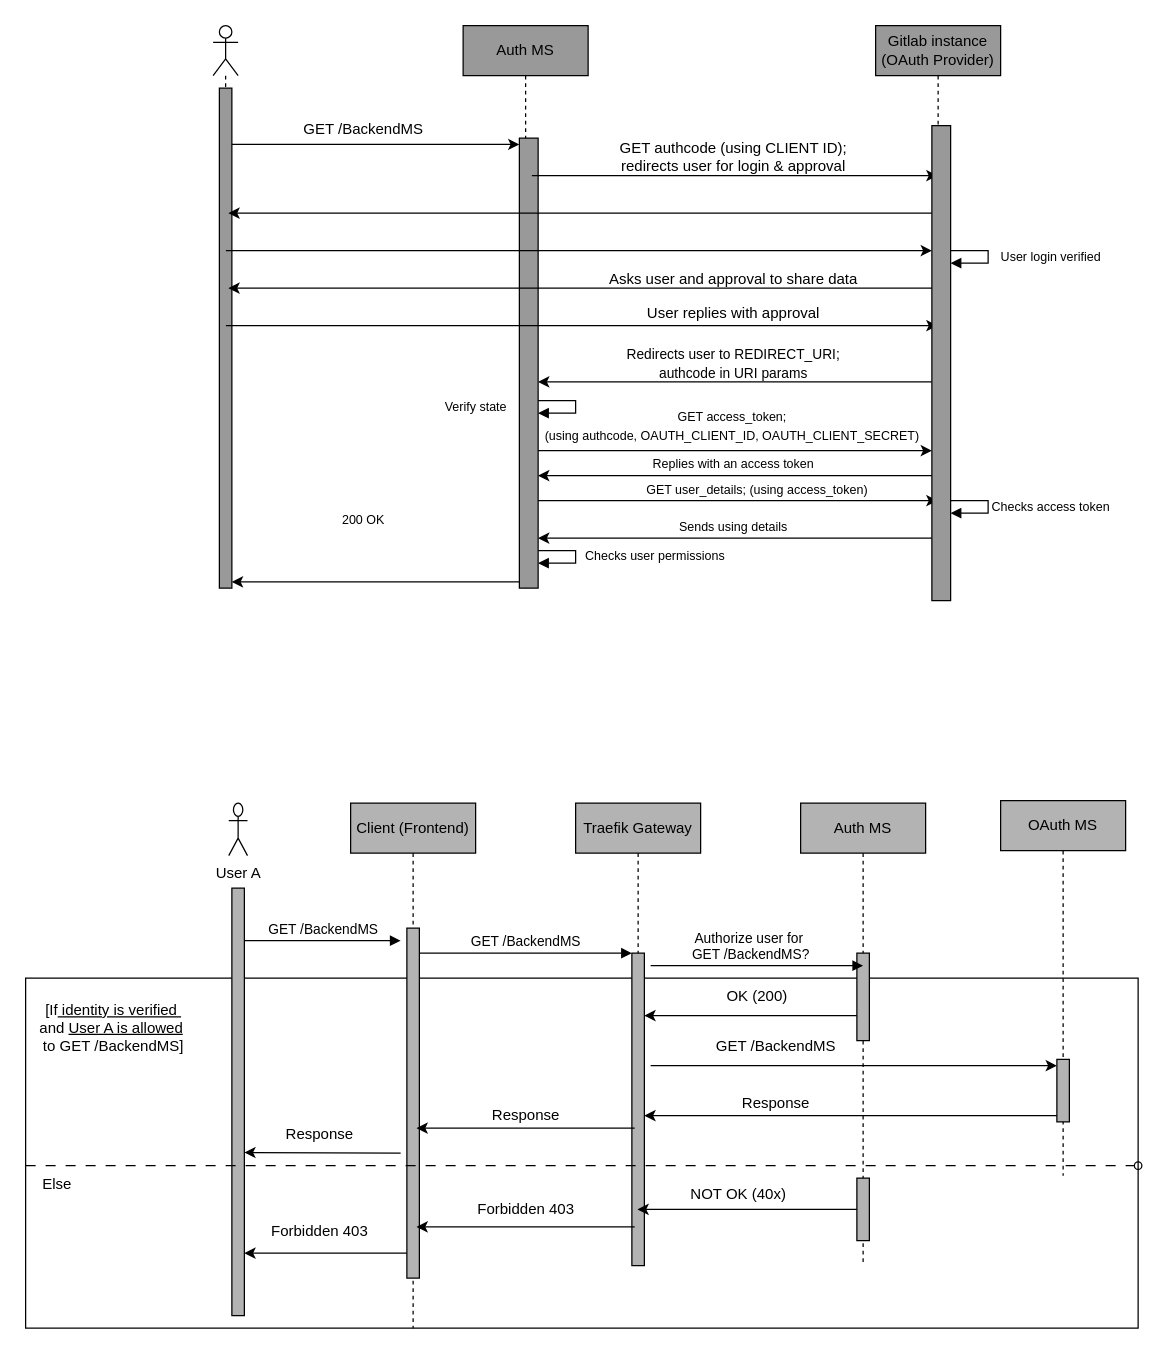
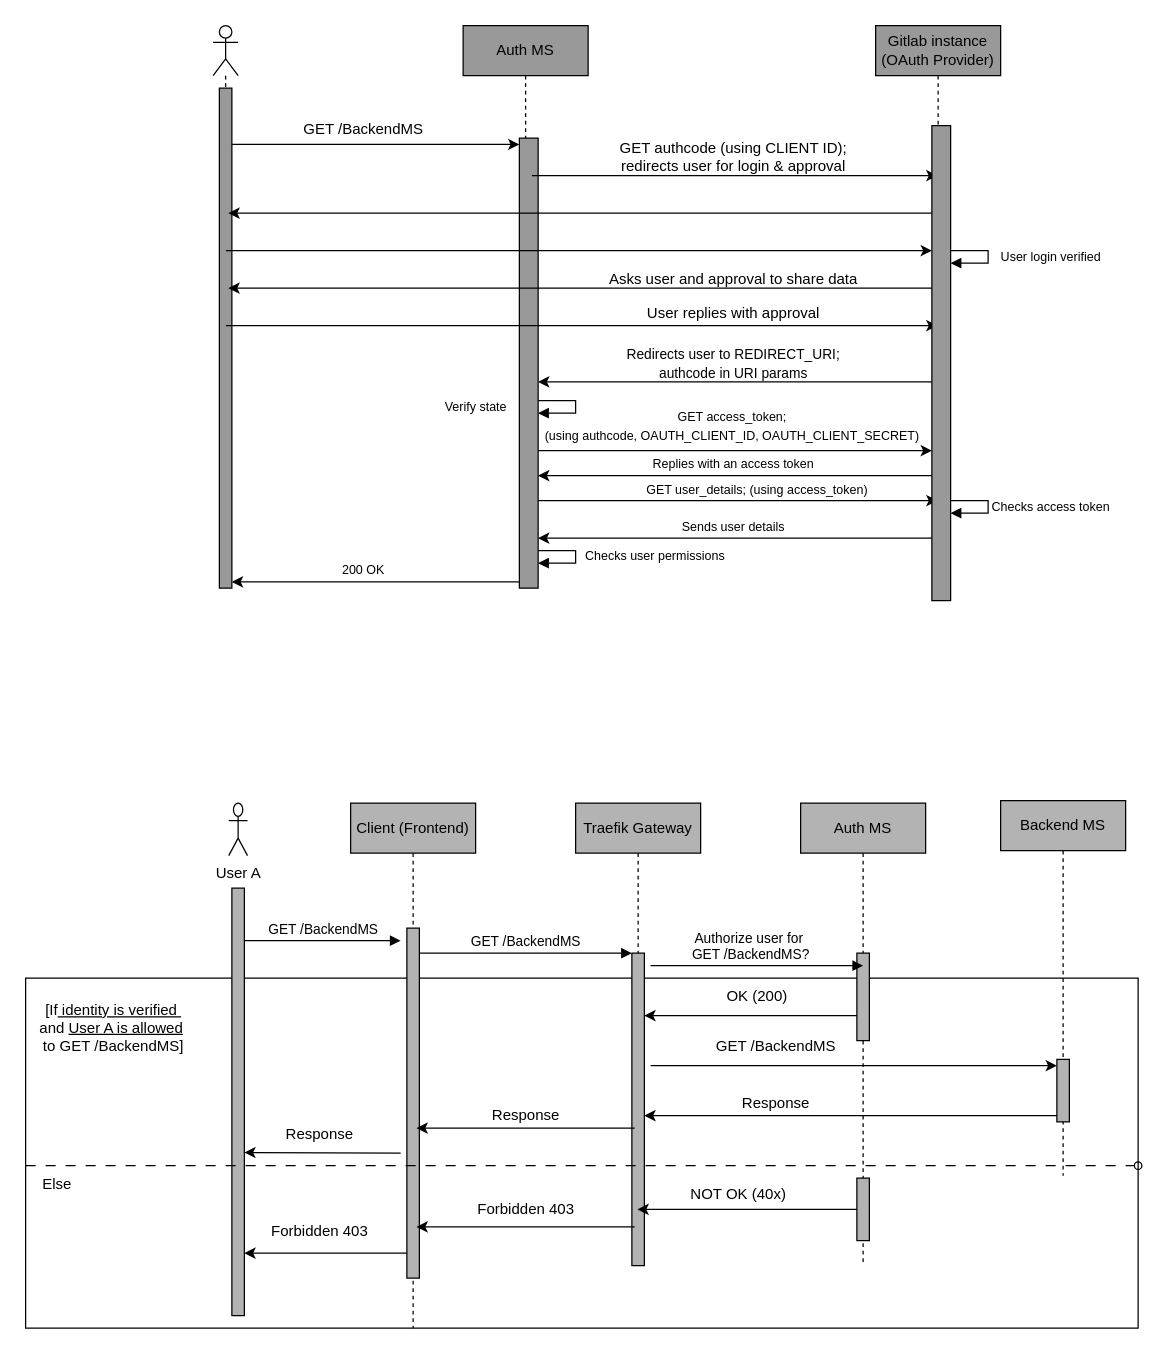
(363, 519) -> (363, 569)
(734, 527) -> (734, 527)
(1063, 826) -> (1063, 826)
